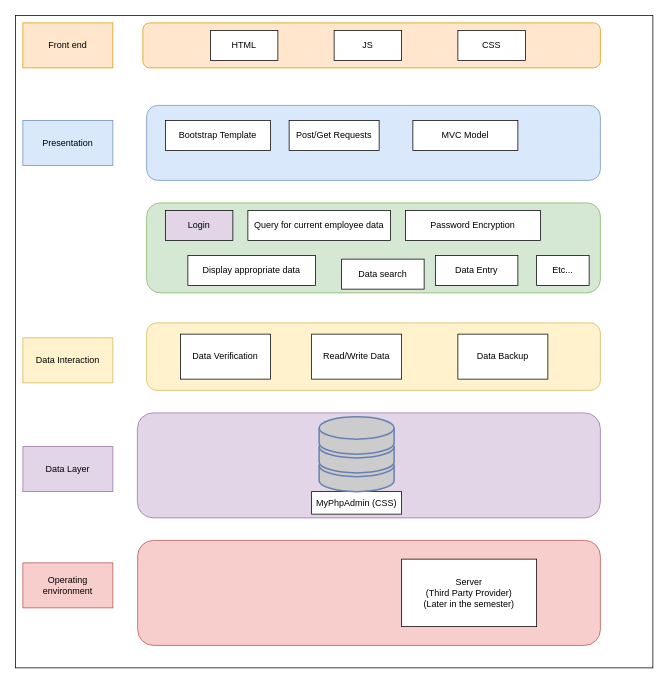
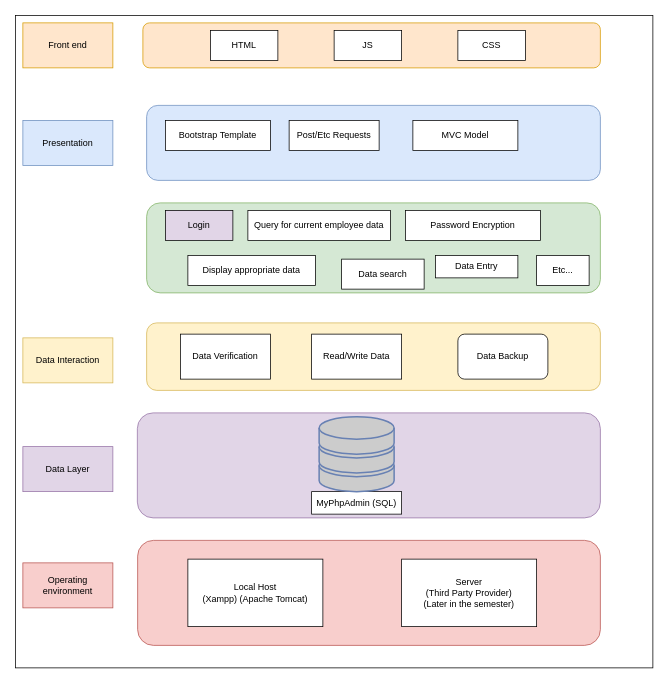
(334, 135) -> (334, 135)
(477, 270) -> (477, 267)
(503, 357) -> (503, 357)
(357, 503) -> (357, 503)
none -> (255, 593)
